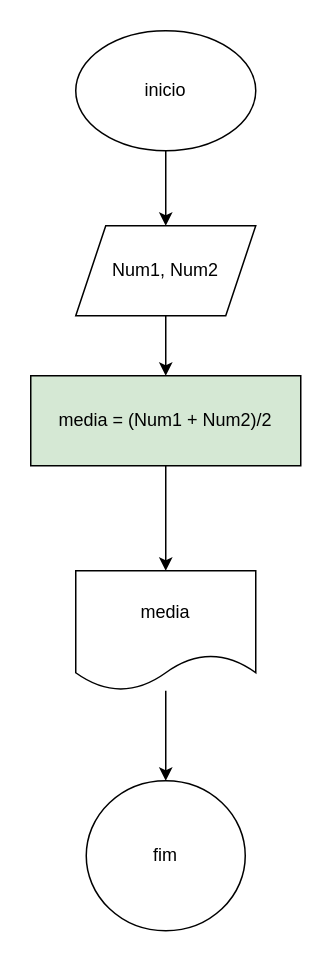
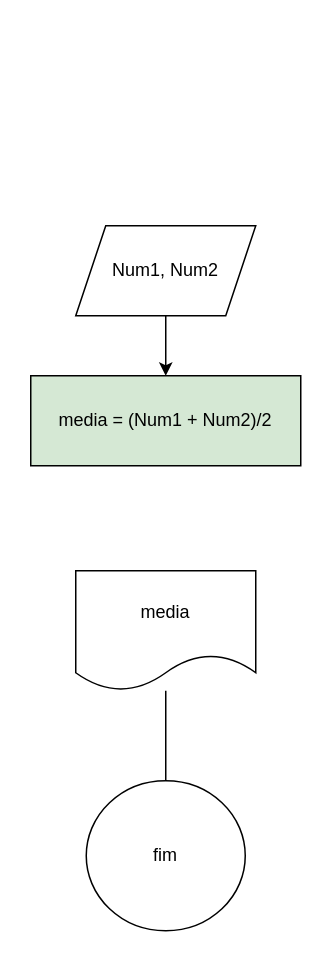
(166, 91) -> none
(166, 183) -> none
(166, 513) -> none
(166, 769) -> (166, 773)
